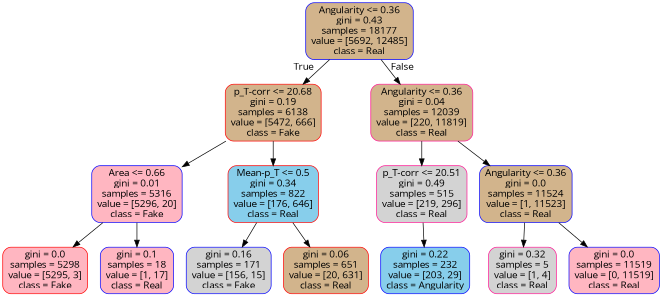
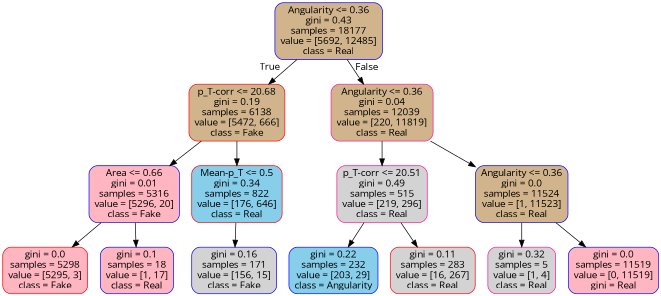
(326, 270) -> none
none -> (433, 270)
(614, 270) -> (614, 270)
